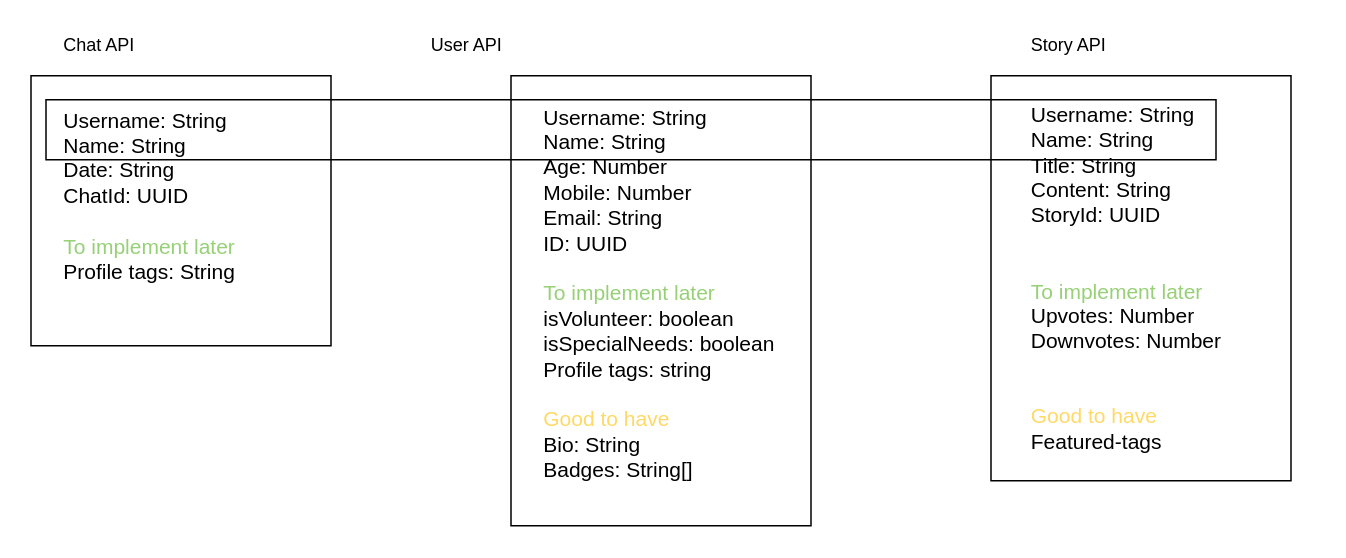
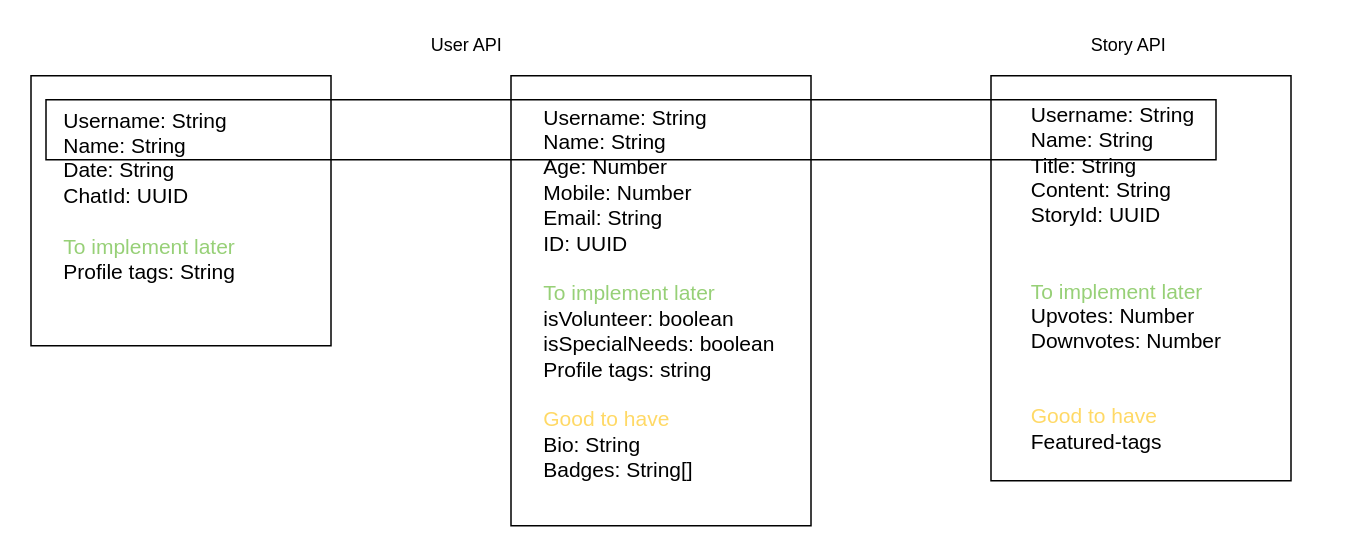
(113, 46) -> none
(1077, 46) -> (1137, 46)
